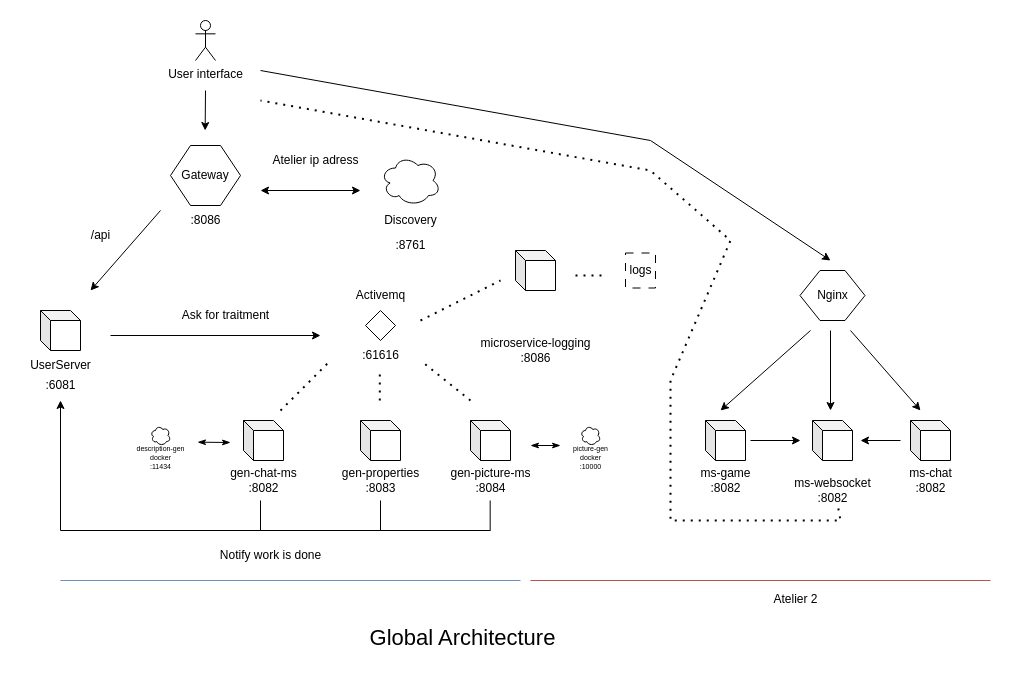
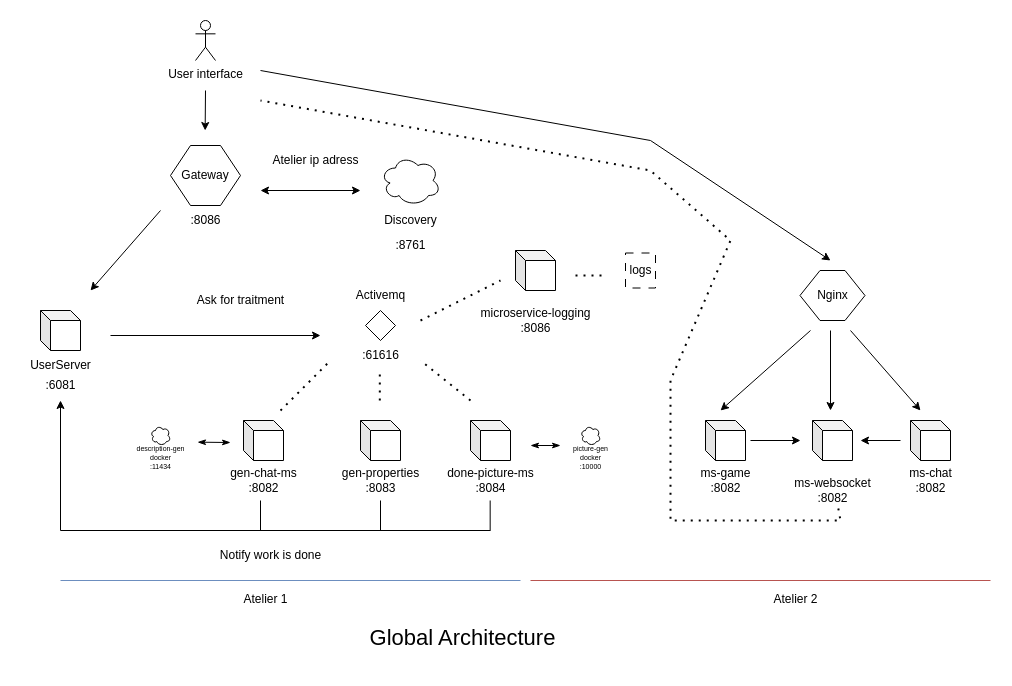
(101, 236) -> none
(226, 316) -> (241, 301)
(536, 351) -> (536, 321)
(491, 481) -> (491, 481)
none -> (266, 600)
